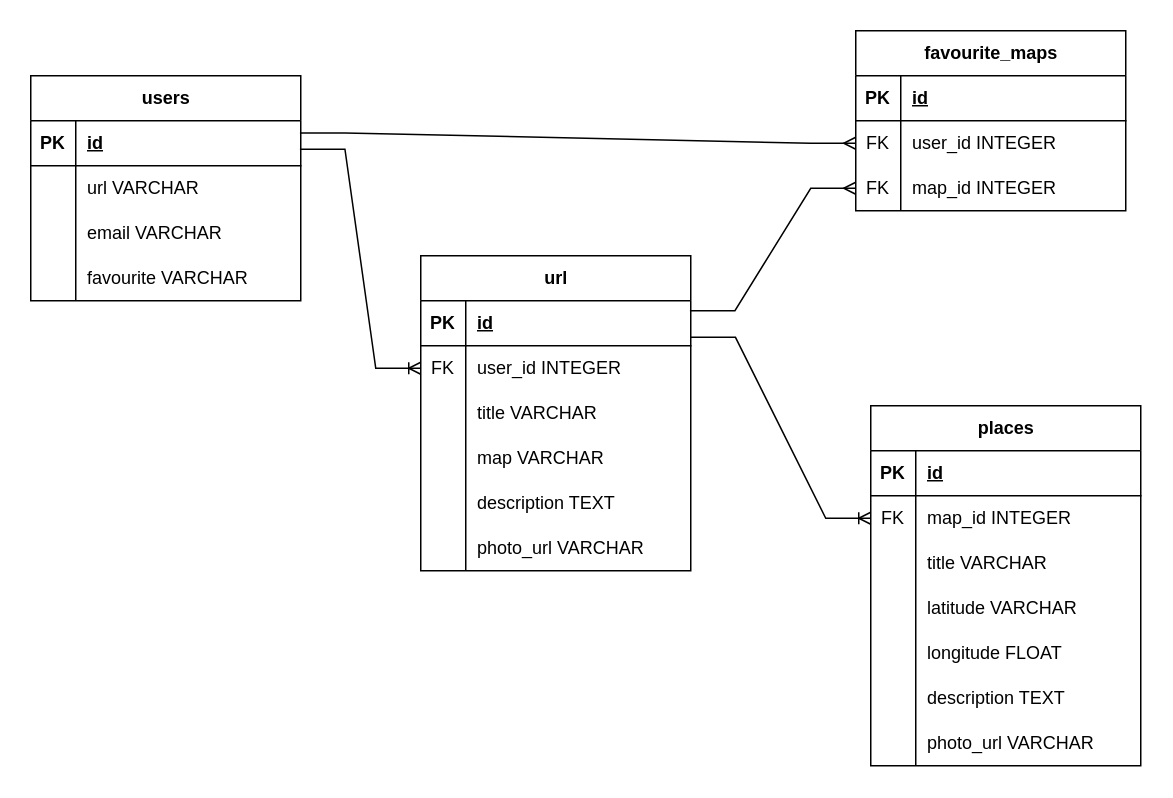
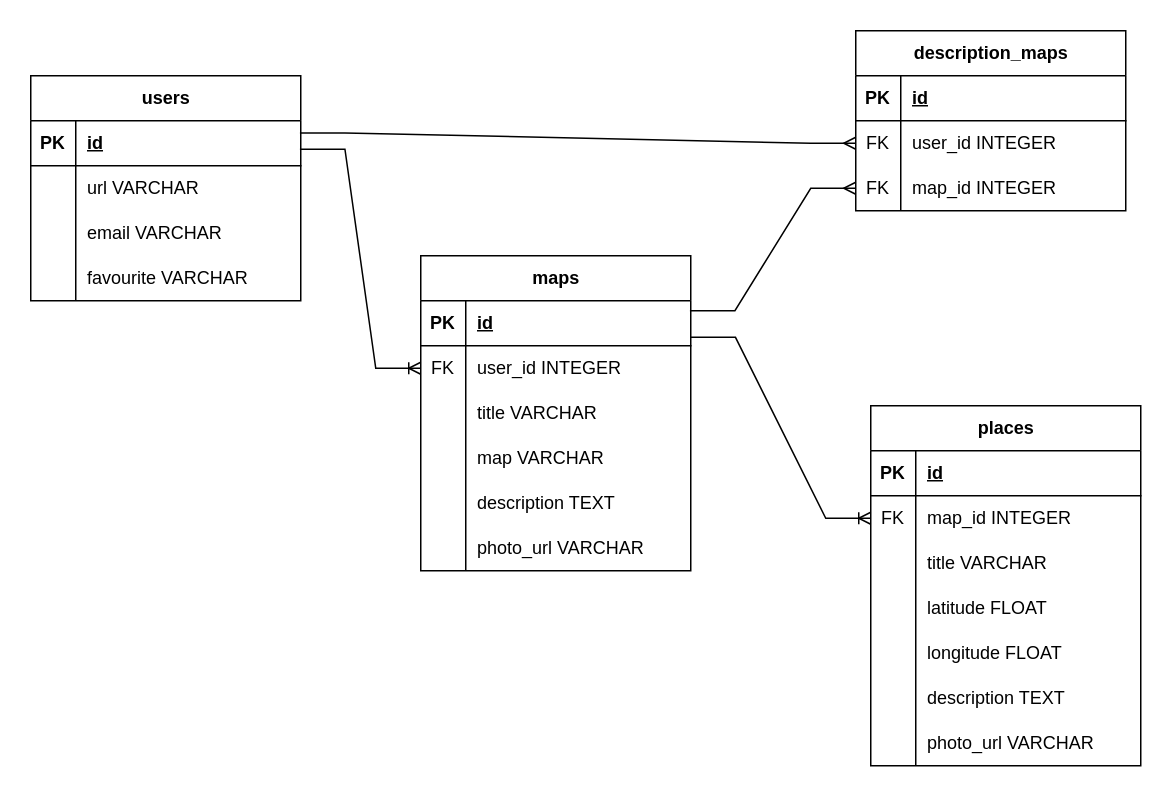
(992, 53) -> (992, 53)
(557, 278) -> (557, 278)
(1001, 608) -> (991, 608)
